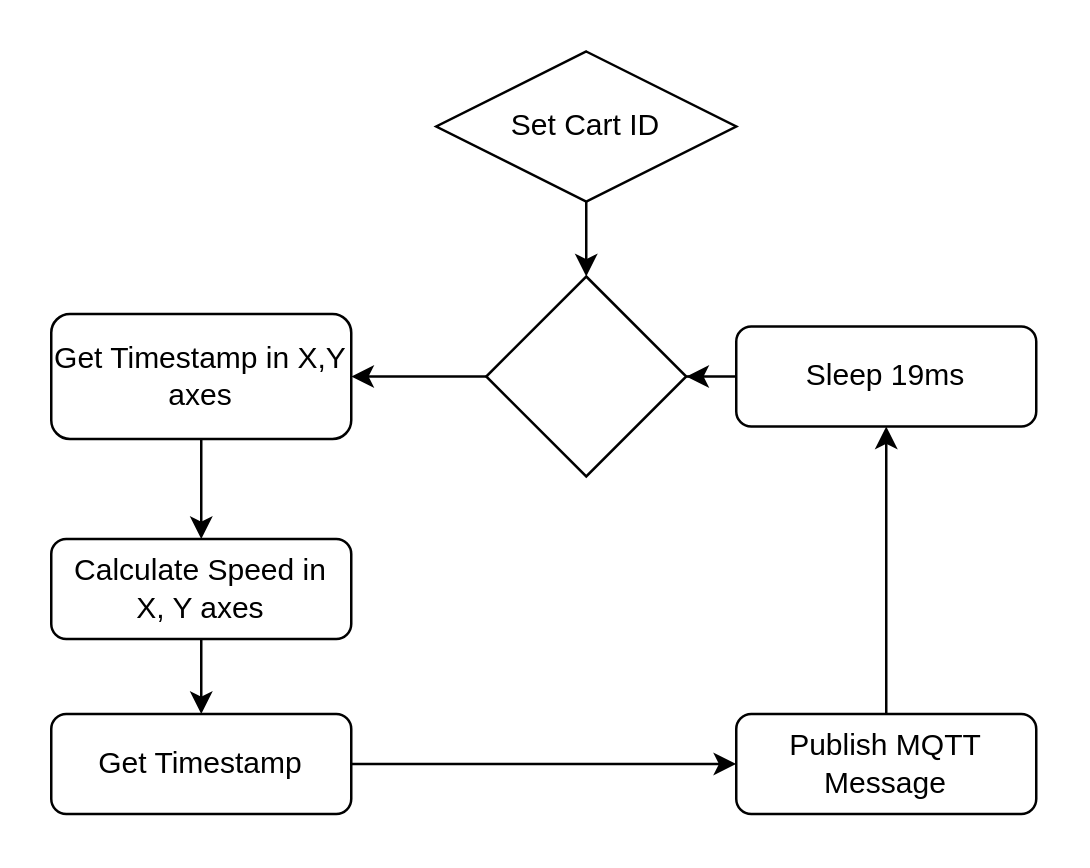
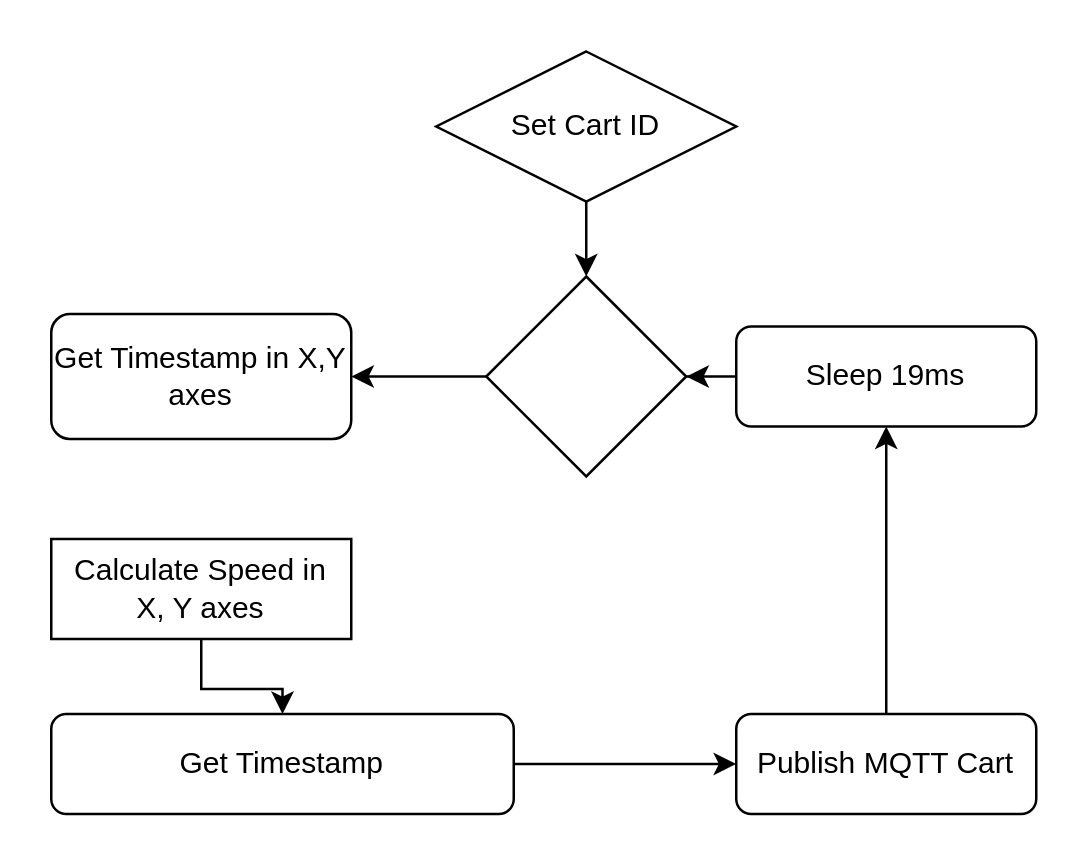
(201, 481) -> none
(201, 589) -> (201, 589)
(201, 764) -> (283, 764)
(886, 764) -> (886, 764)
